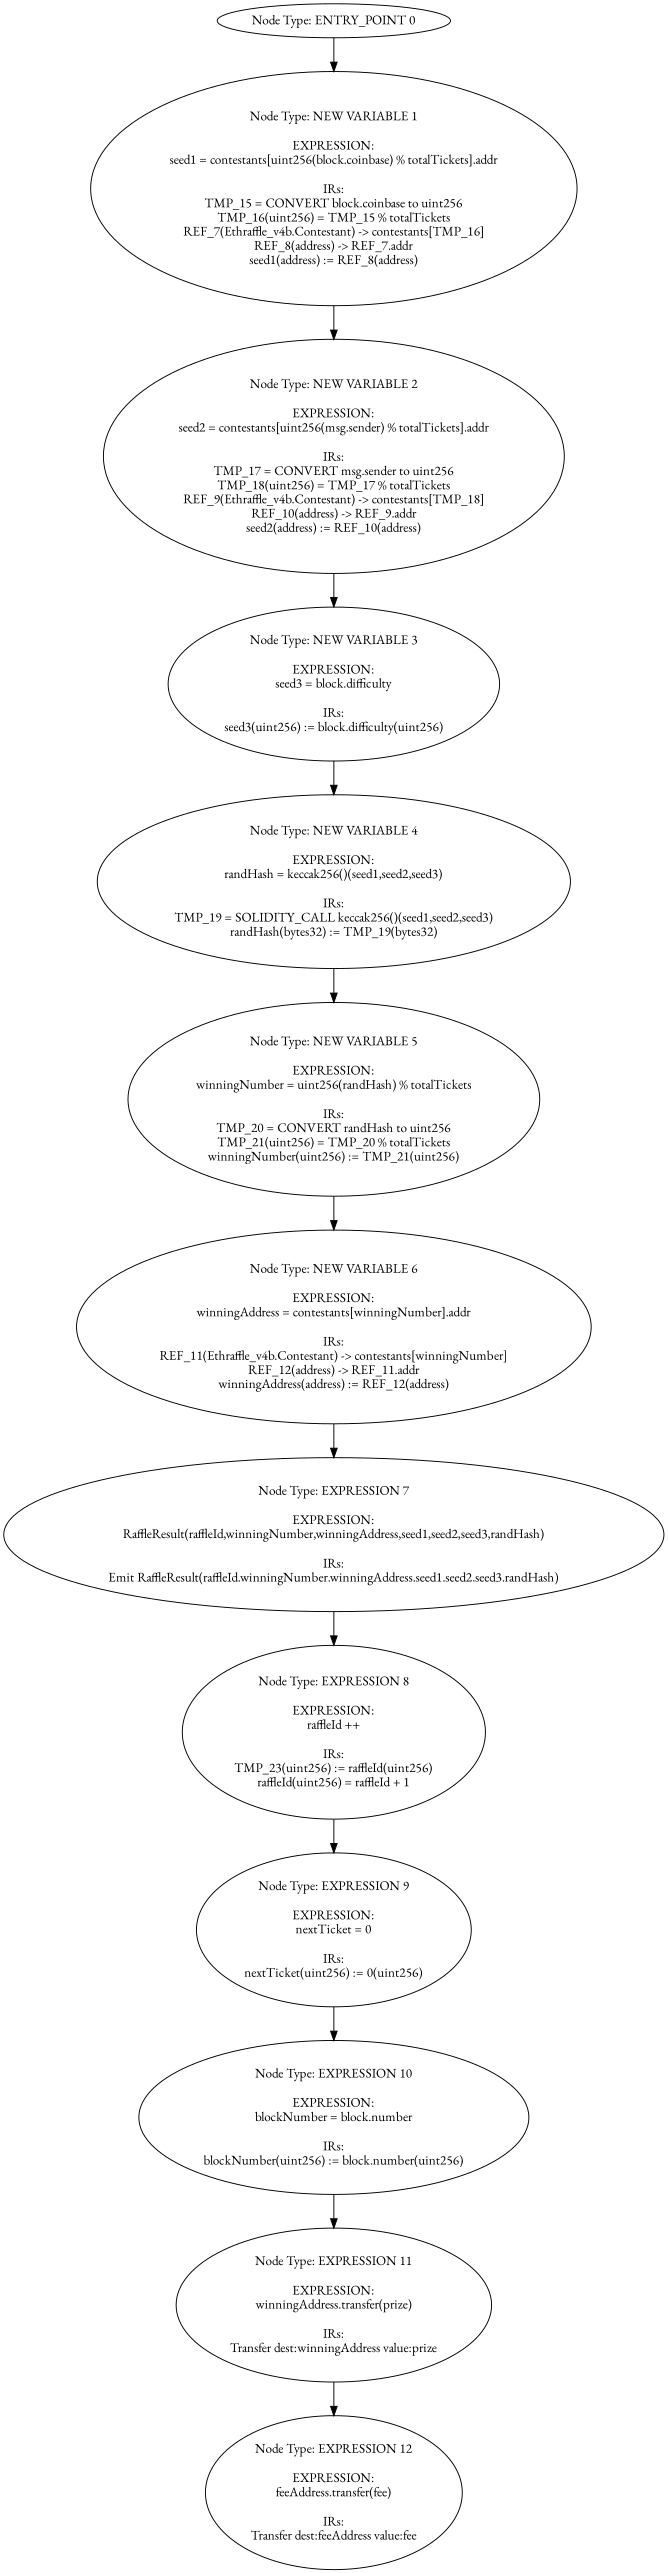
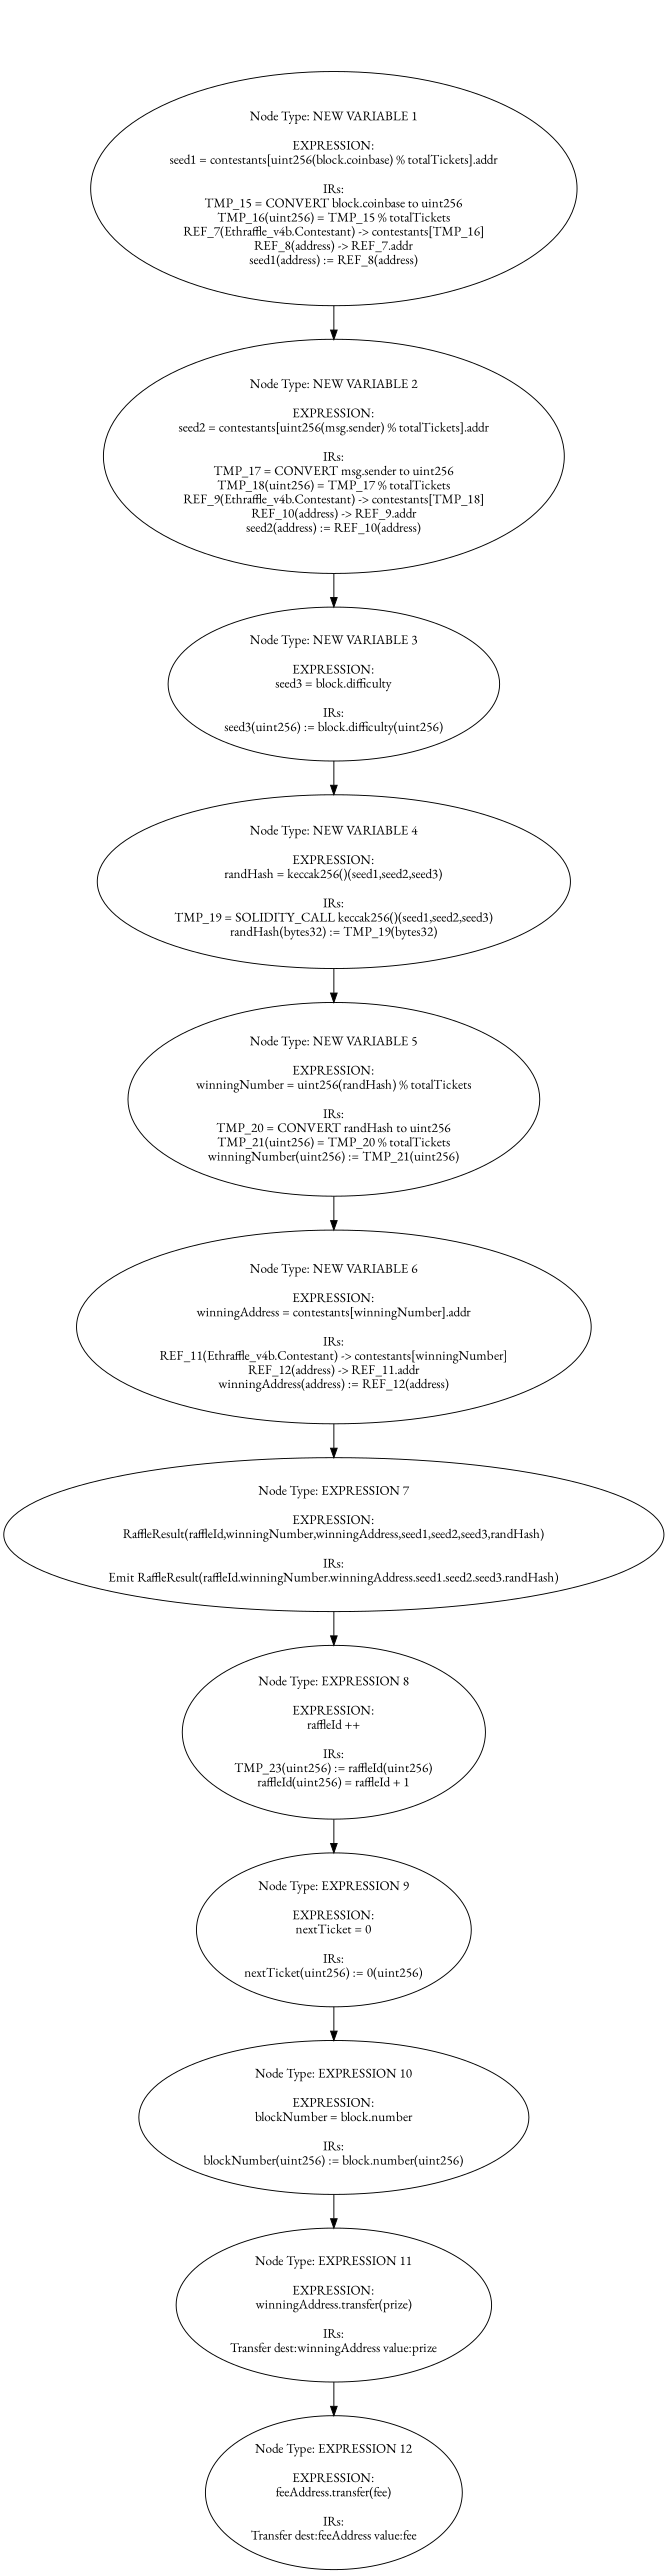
(334, 21) -> none
